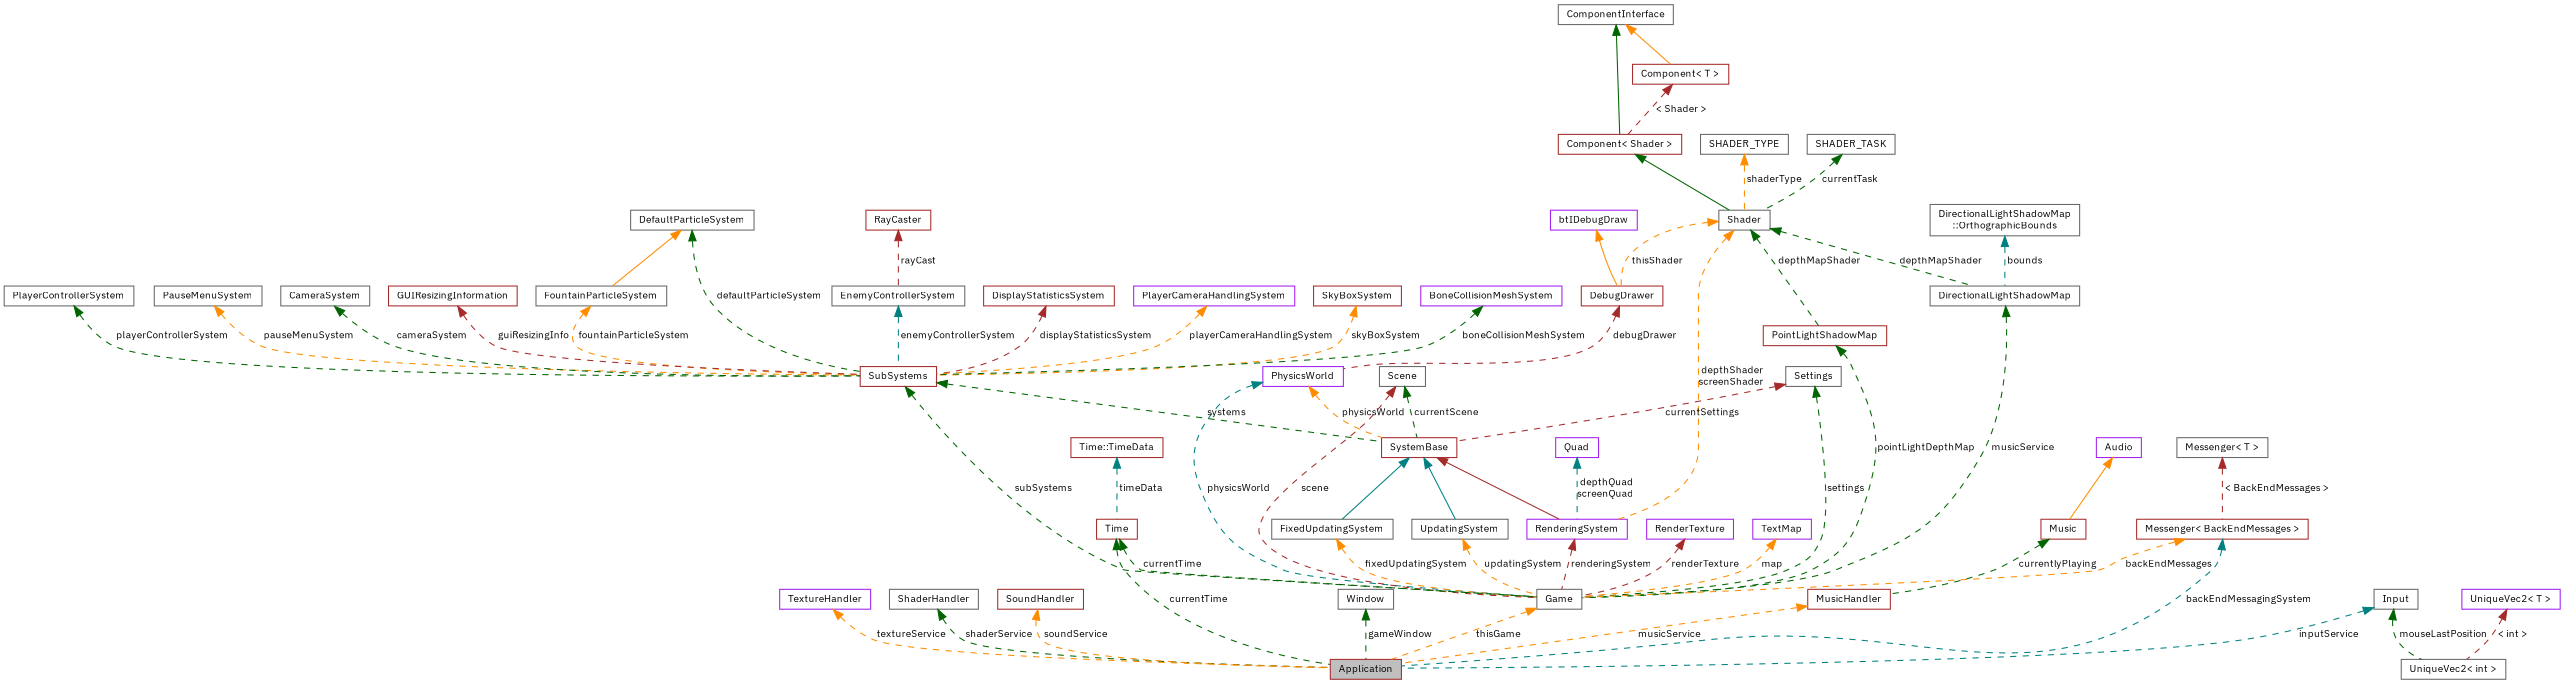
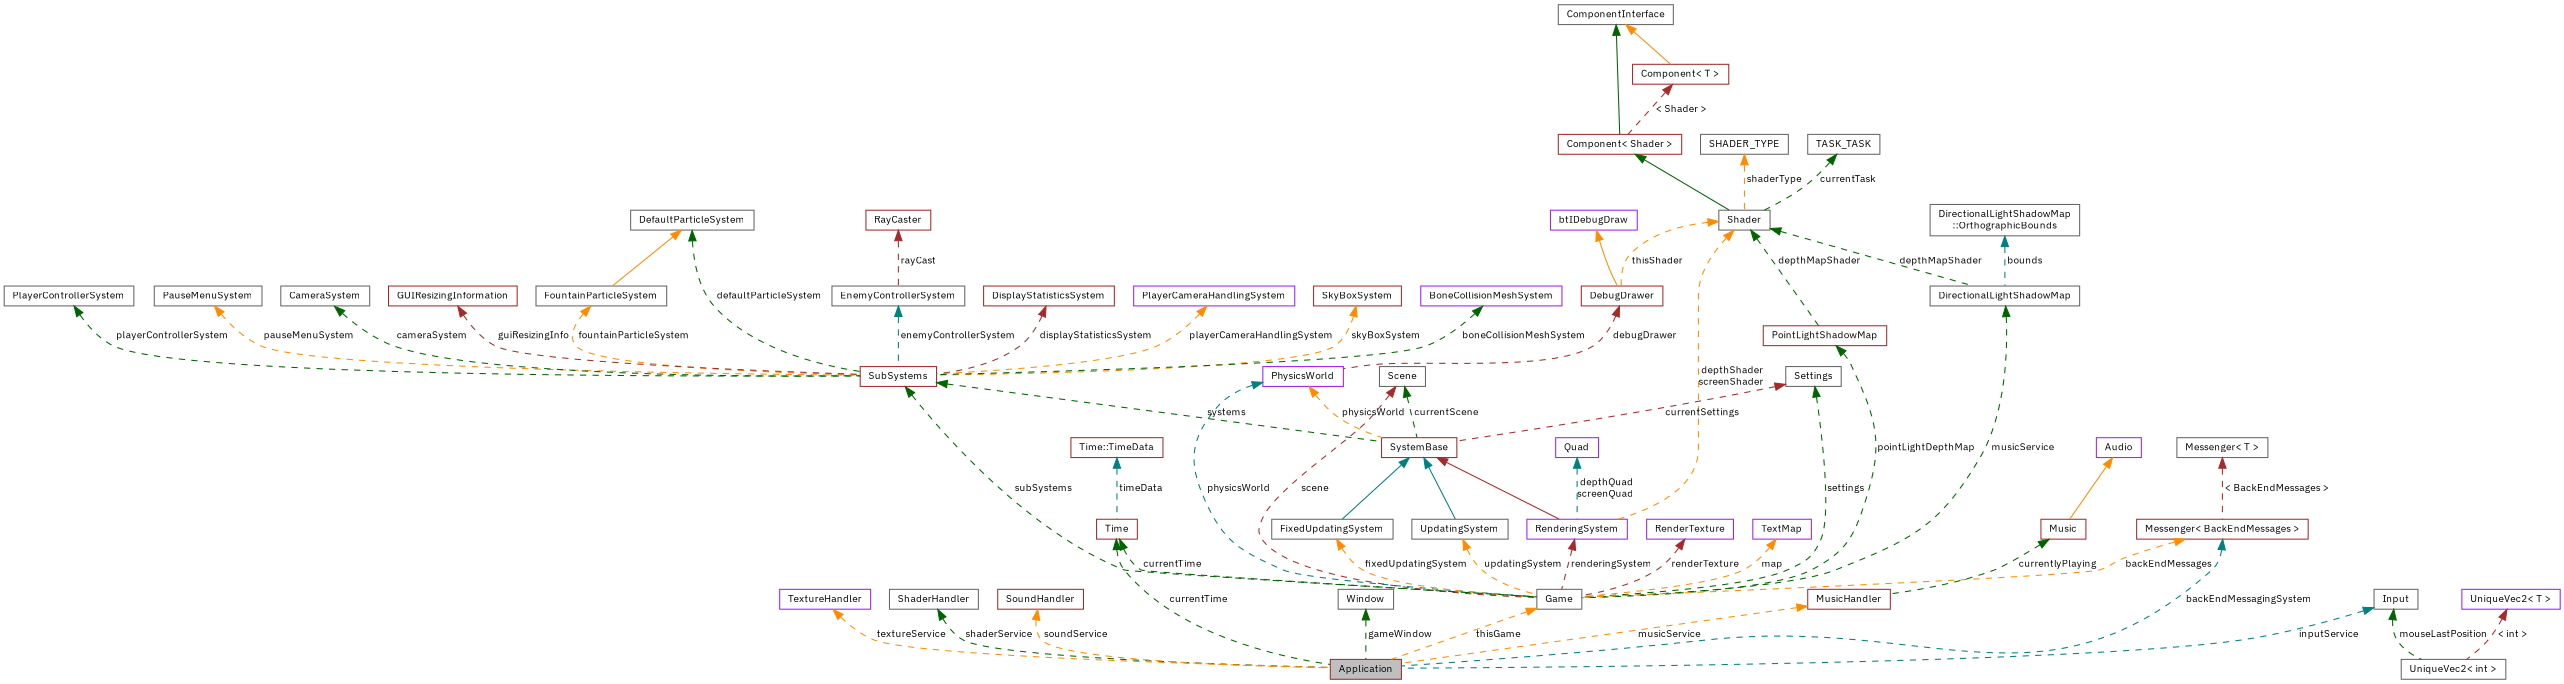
(1851, 144) -> (1844, 144)
